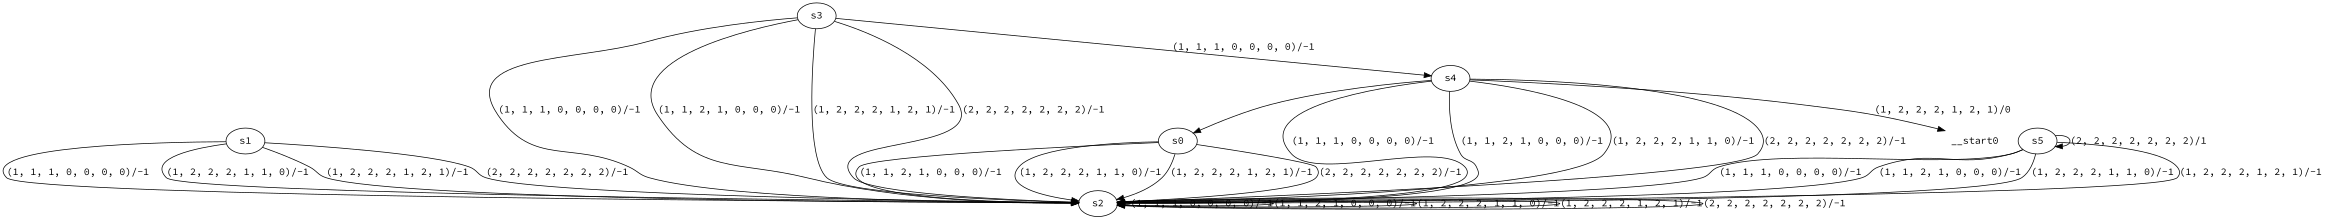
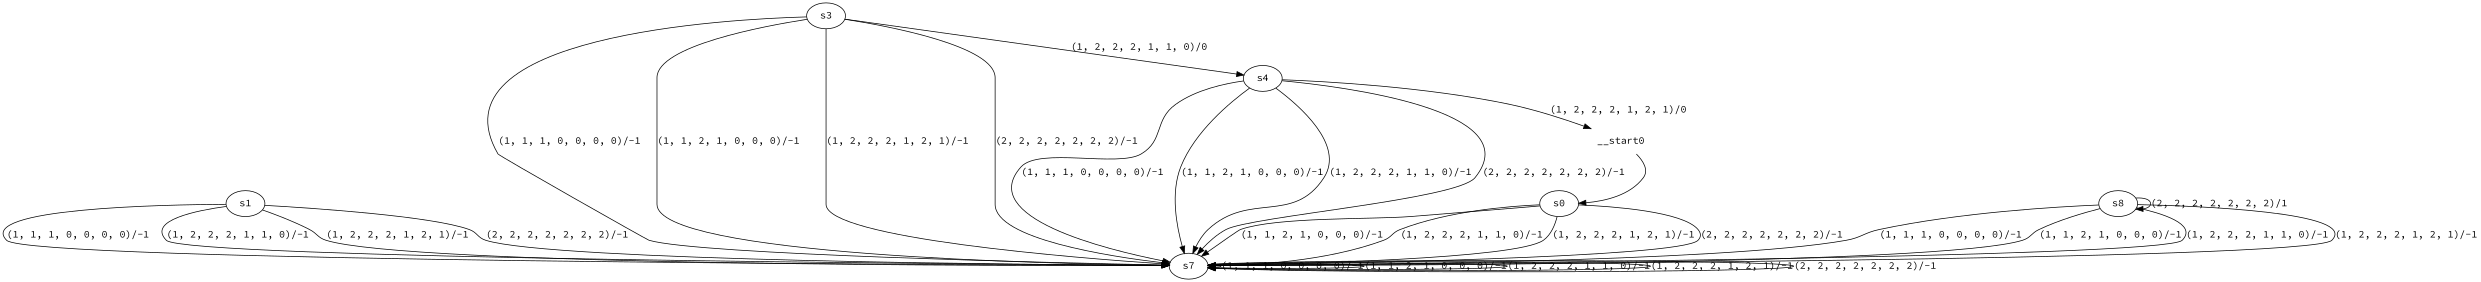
(1244, 47) -> (1139, 47)
(1313, 95) -> (1629, 190)
(2038, 141) -> (2118, 204)
(1098, 204) -> (1189, 266)
